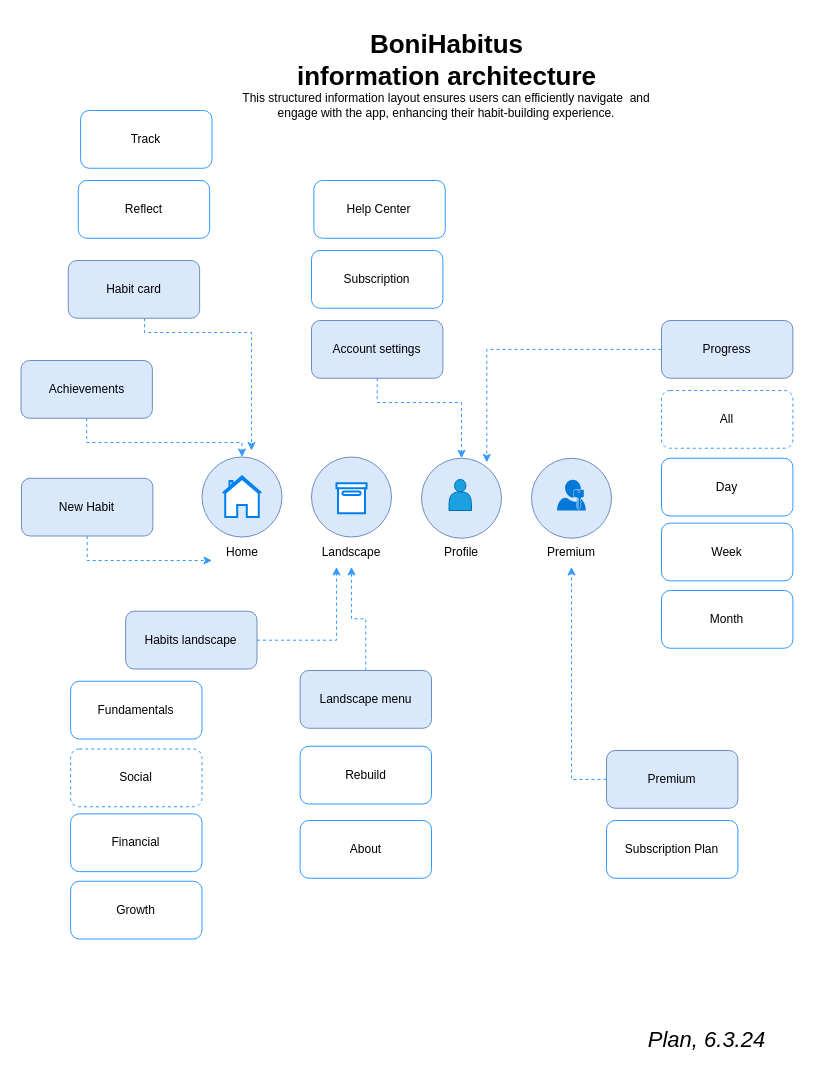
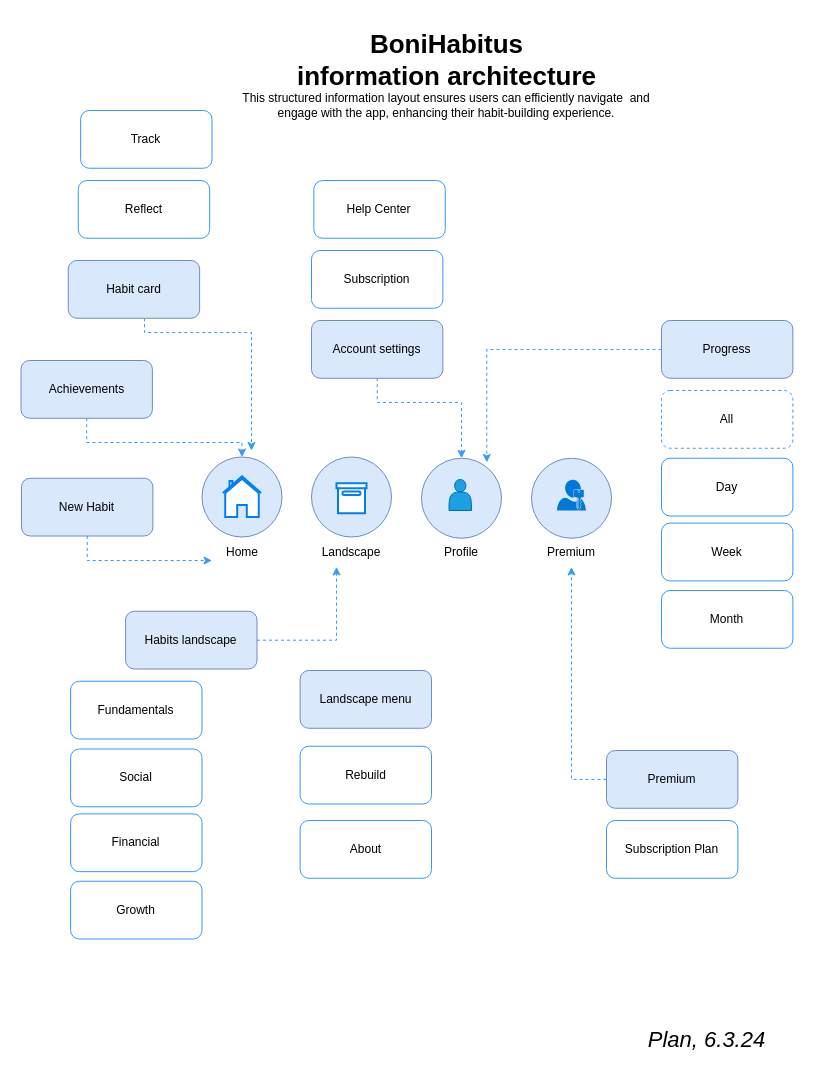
(362, 619) -> none
(136, 778) -> (136, 778)
